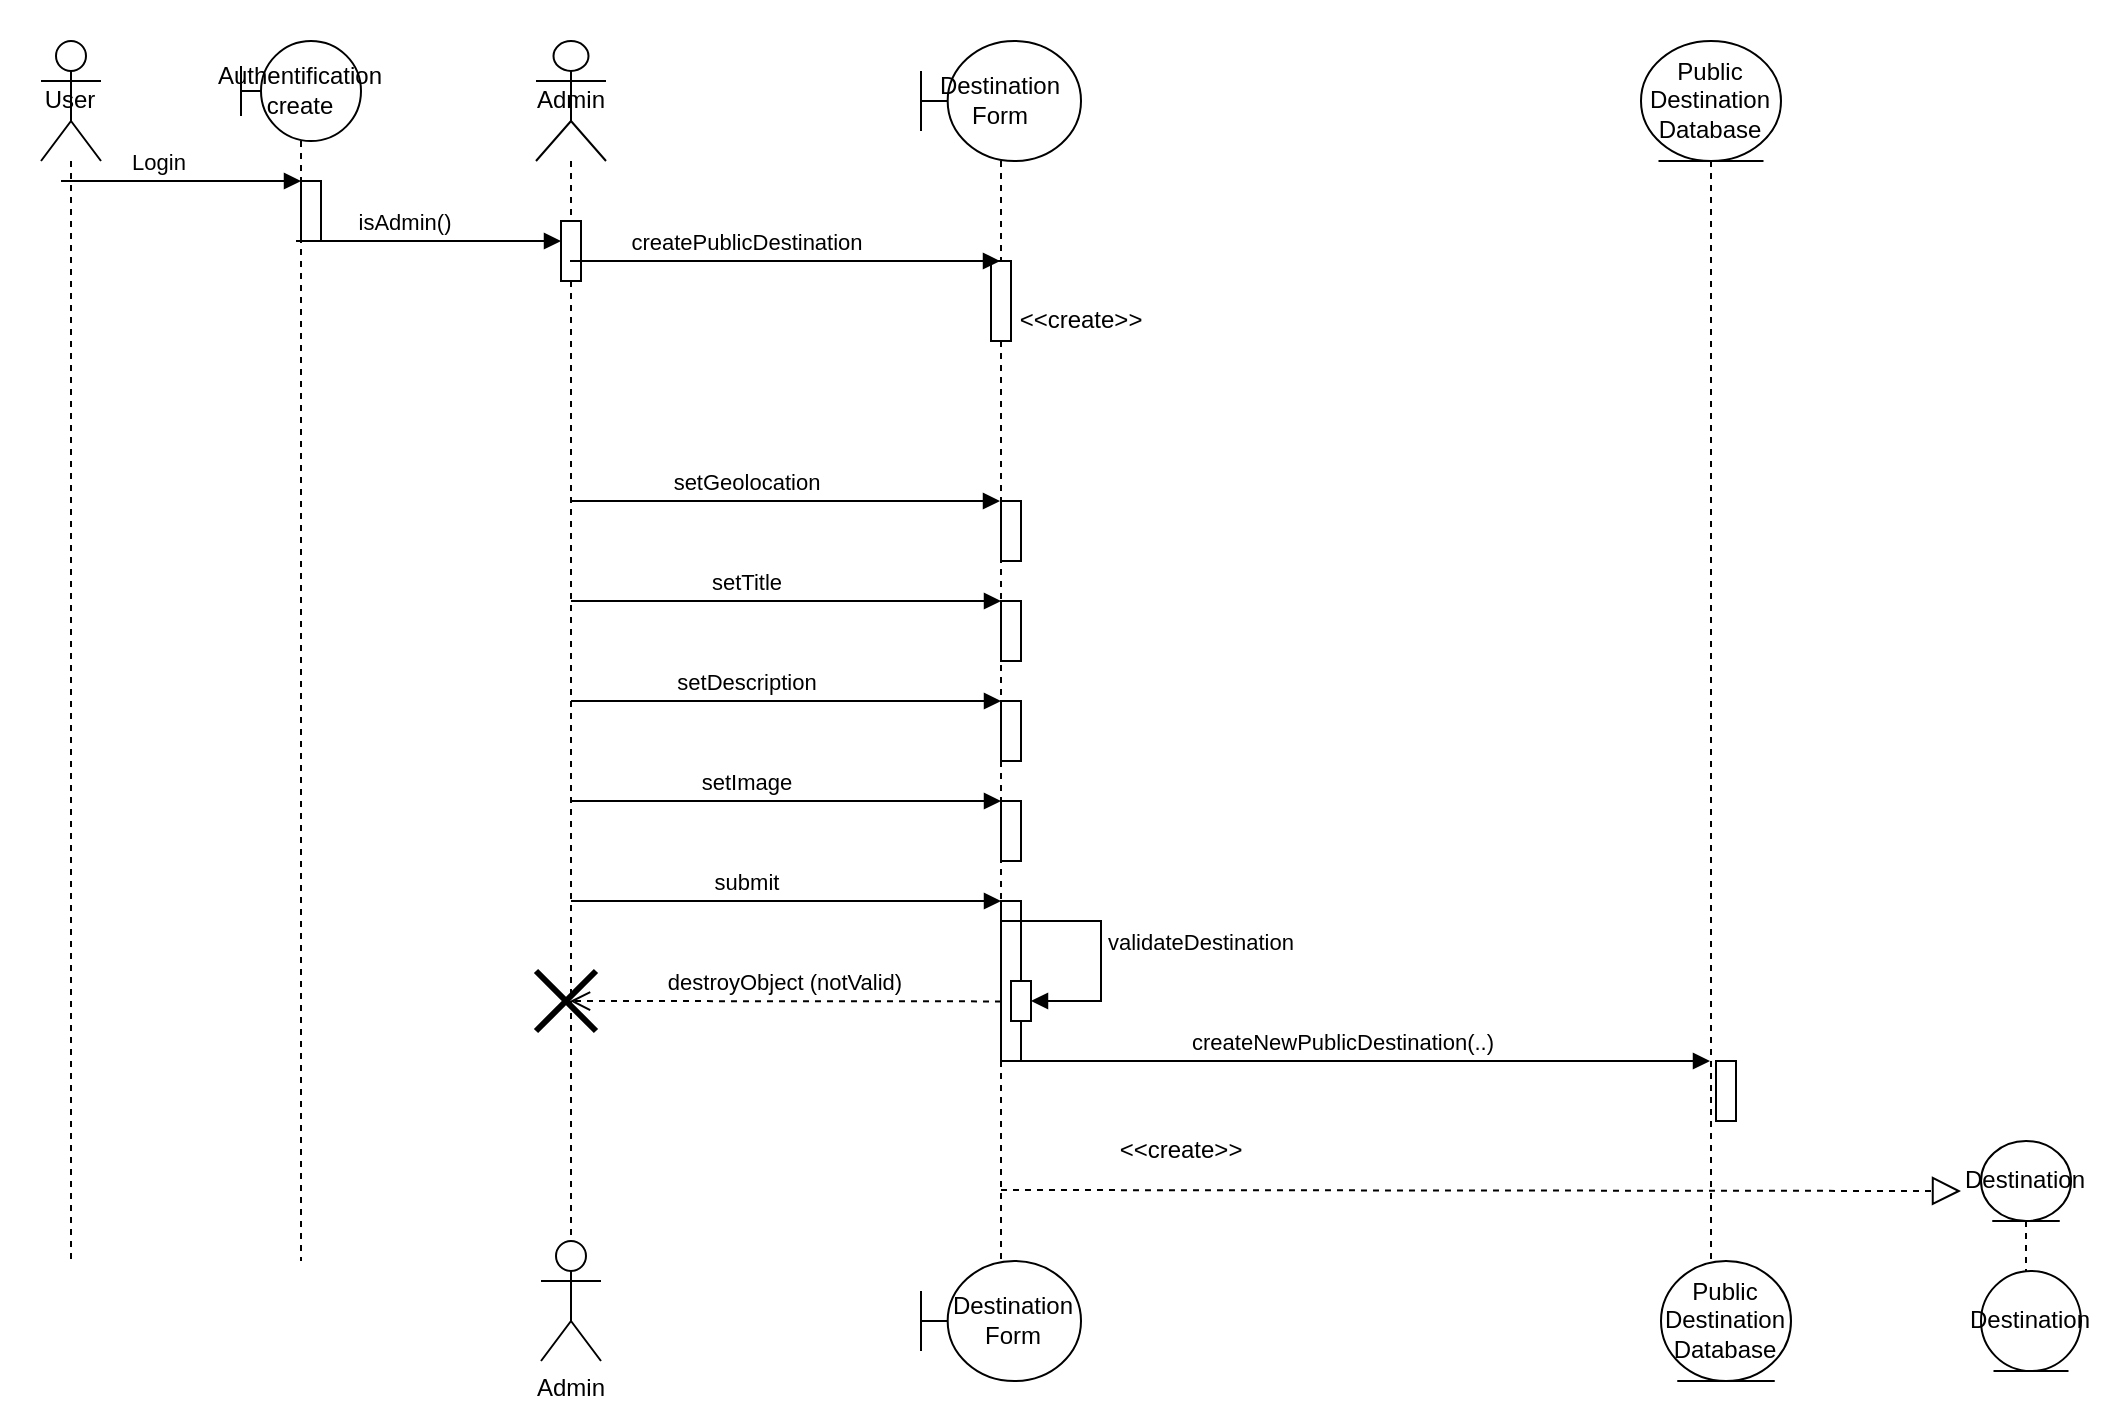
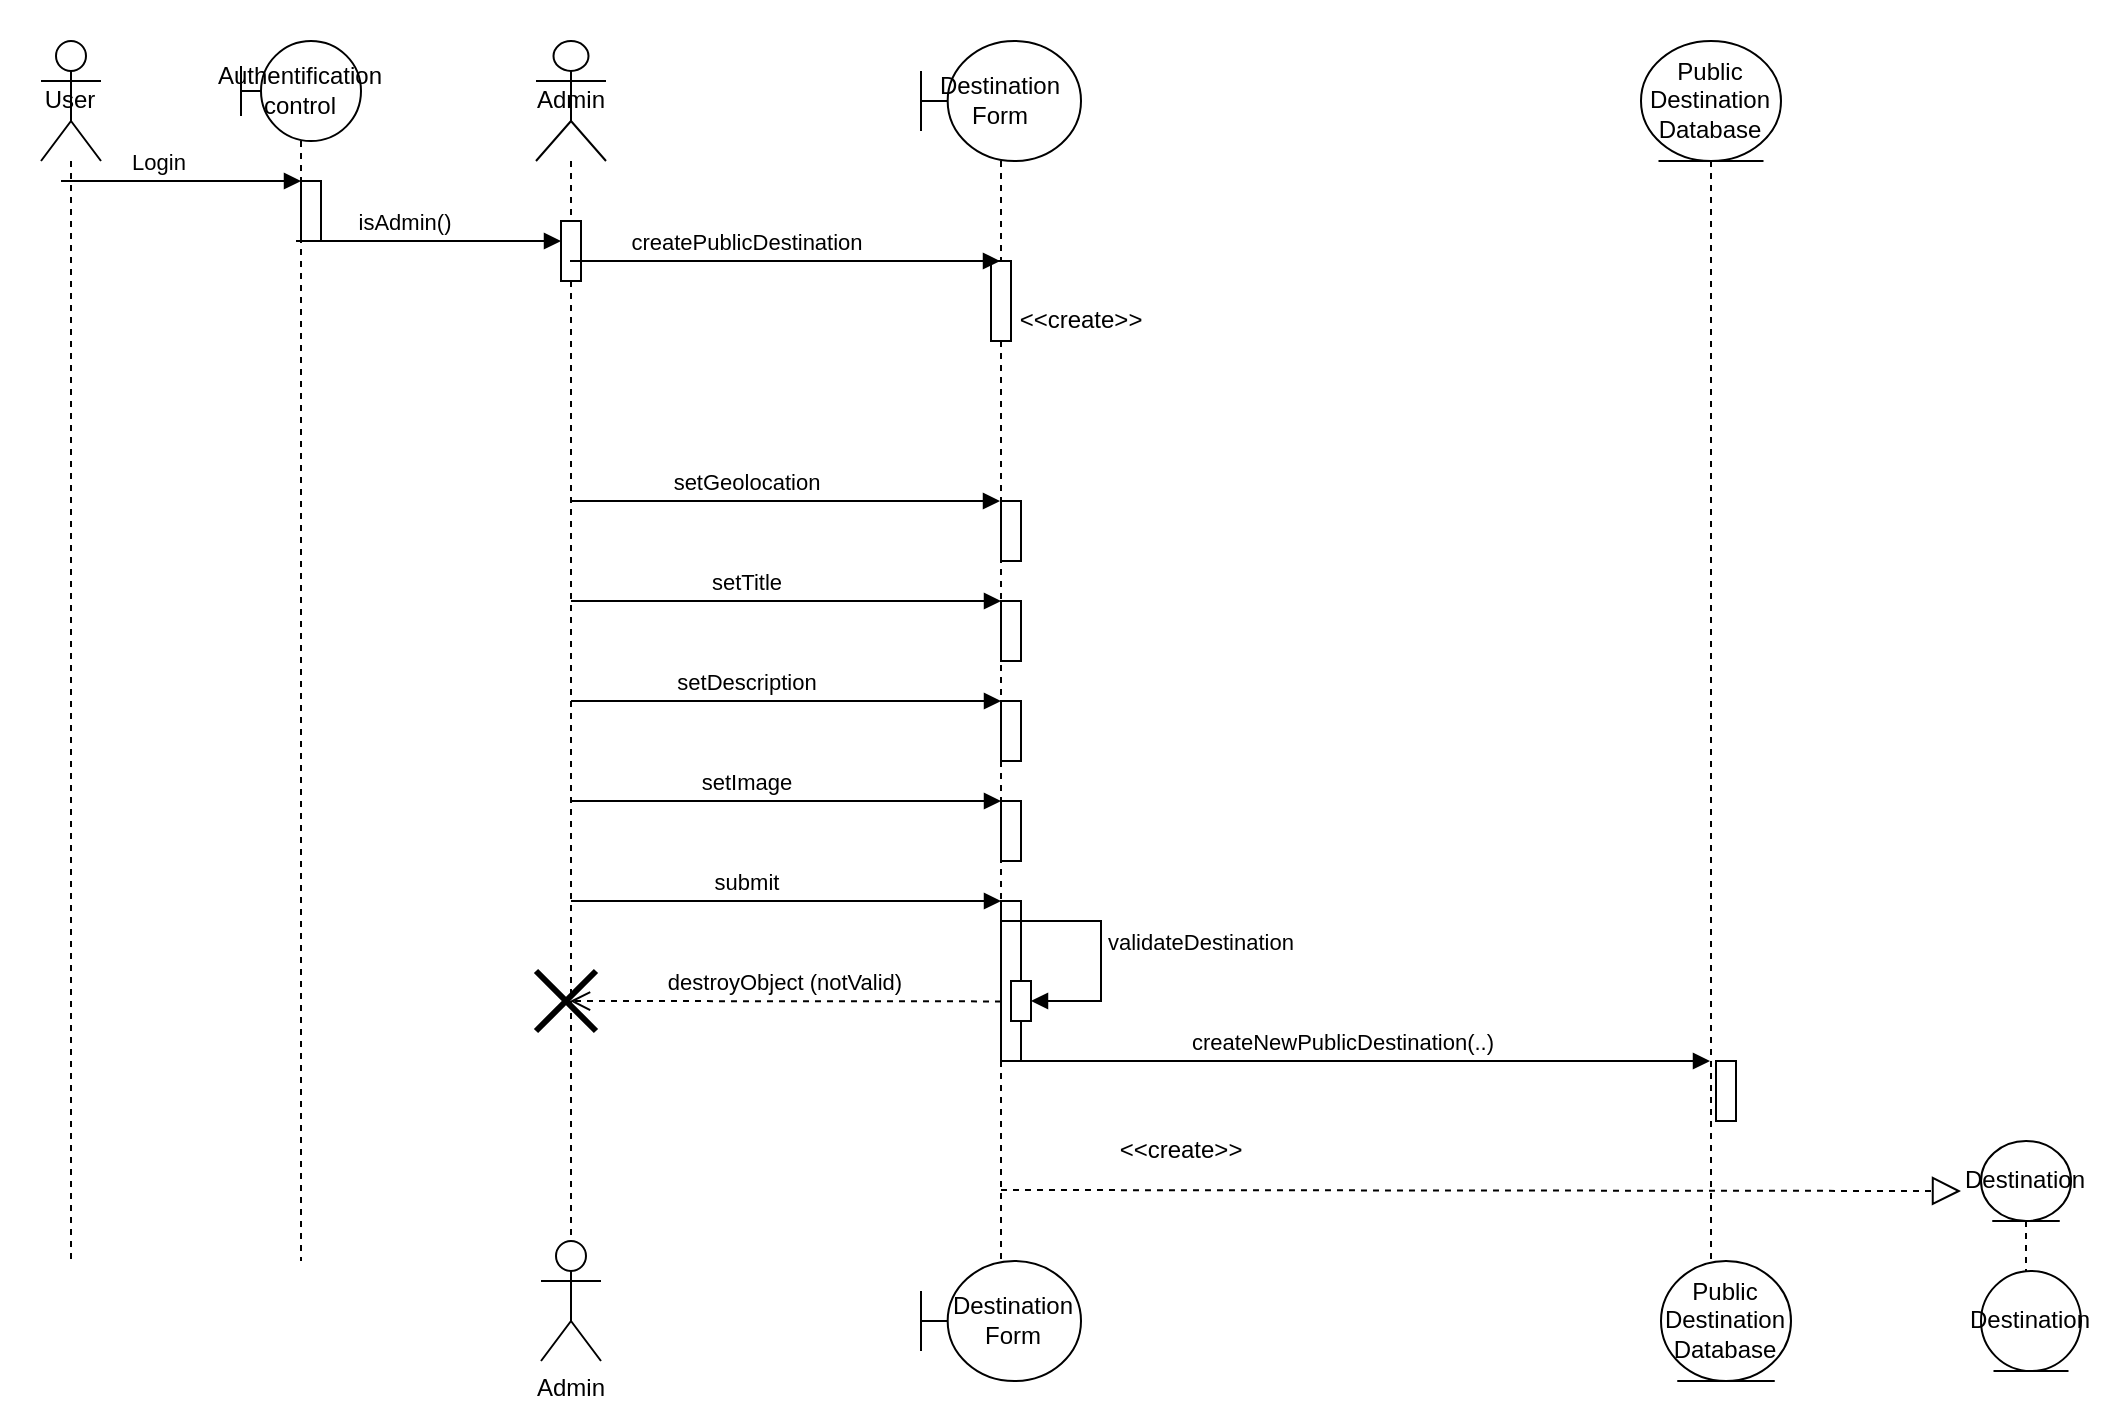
(301, 91) -> (301, 91)
